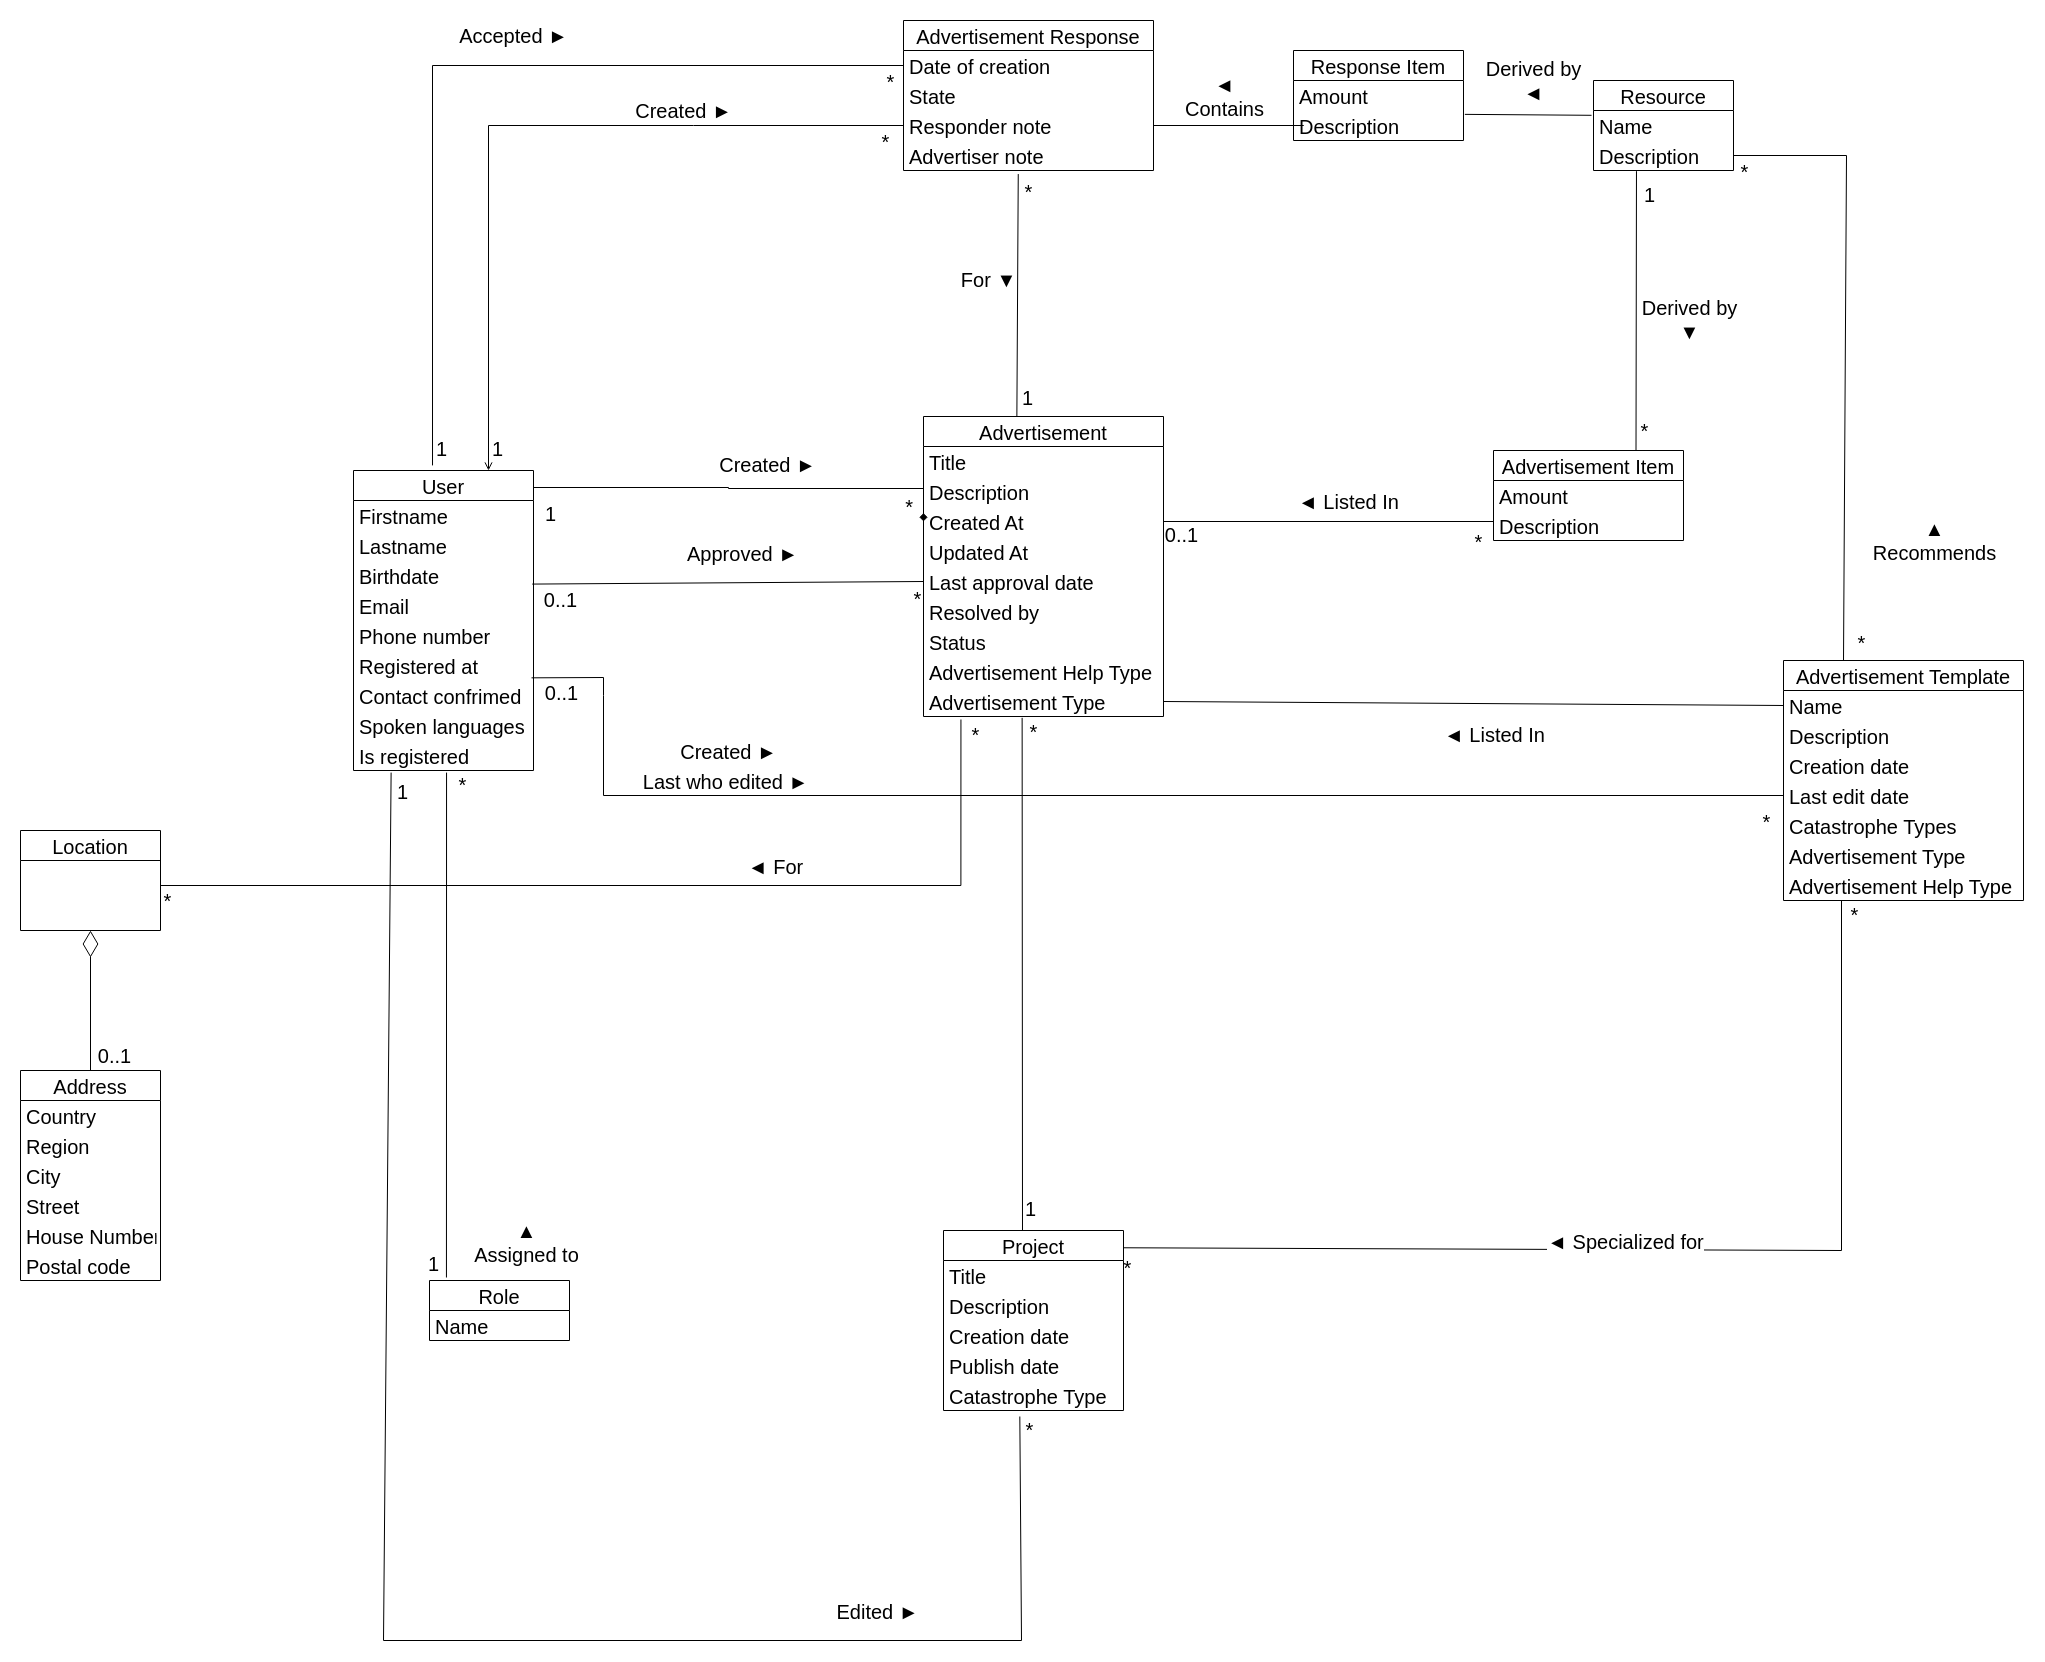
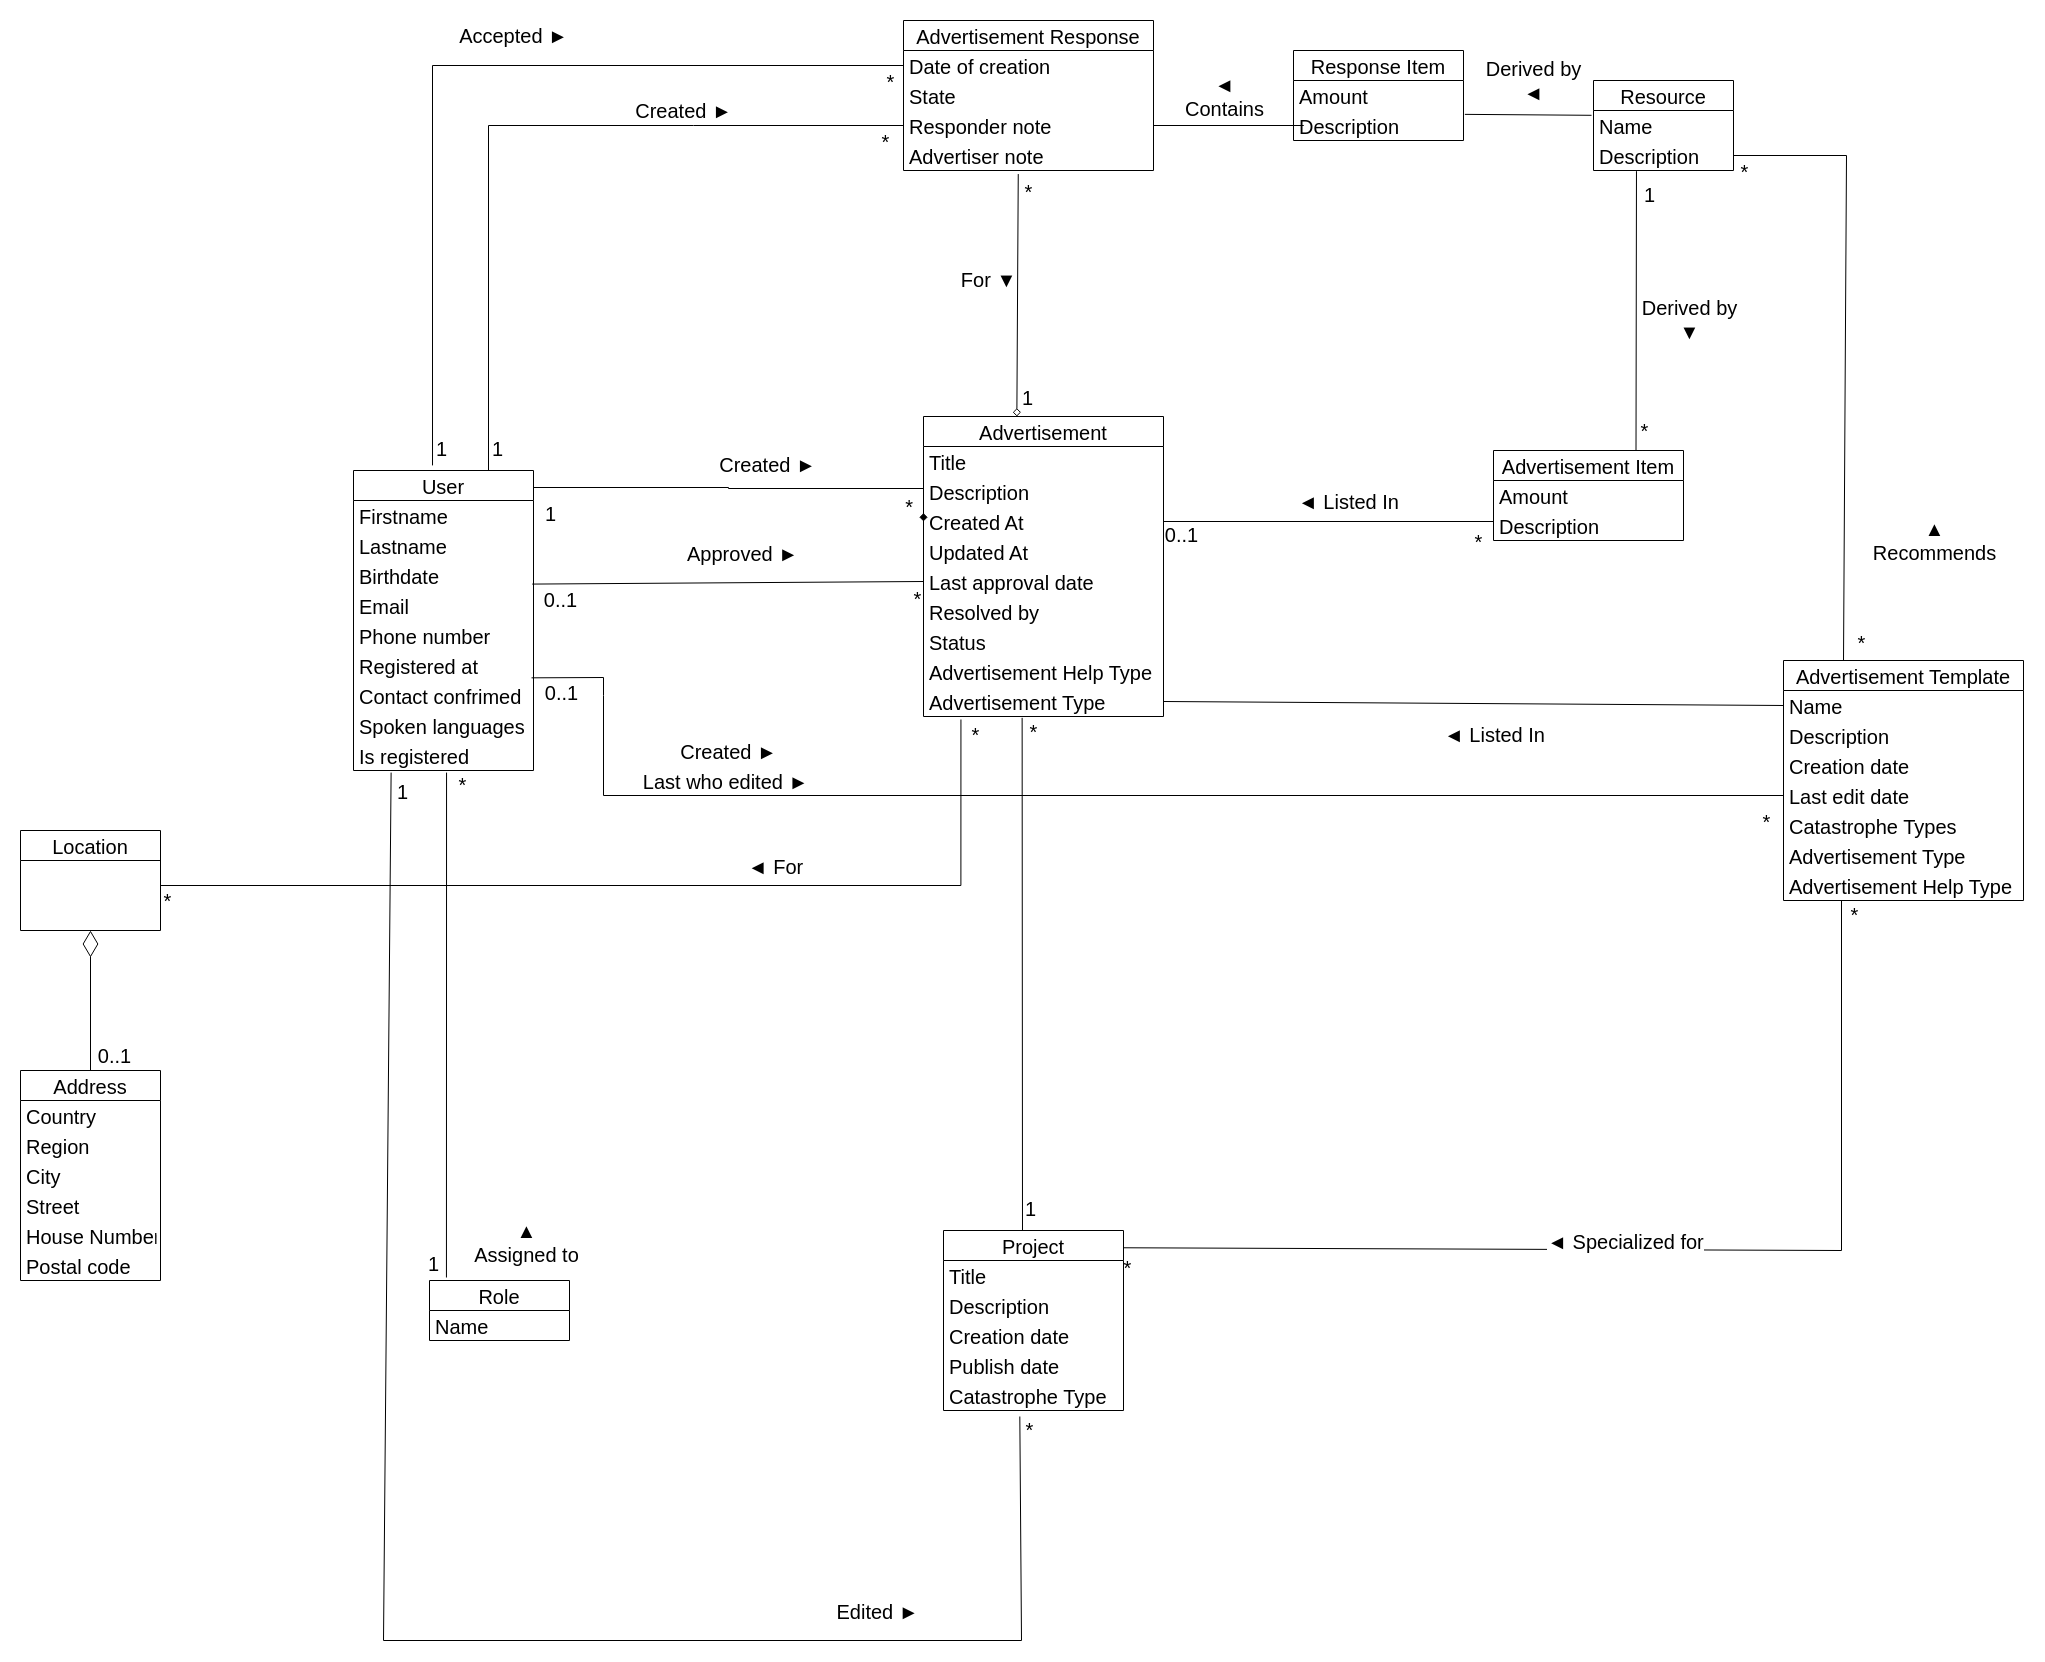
(1017, 411) -> (1017, 408)
(489, 465) -> (489, 465)
